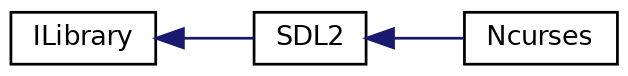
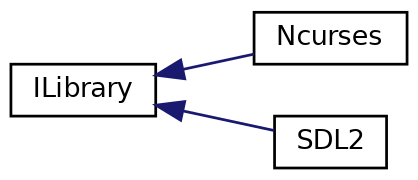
(429, 38) -> (218, 62)
